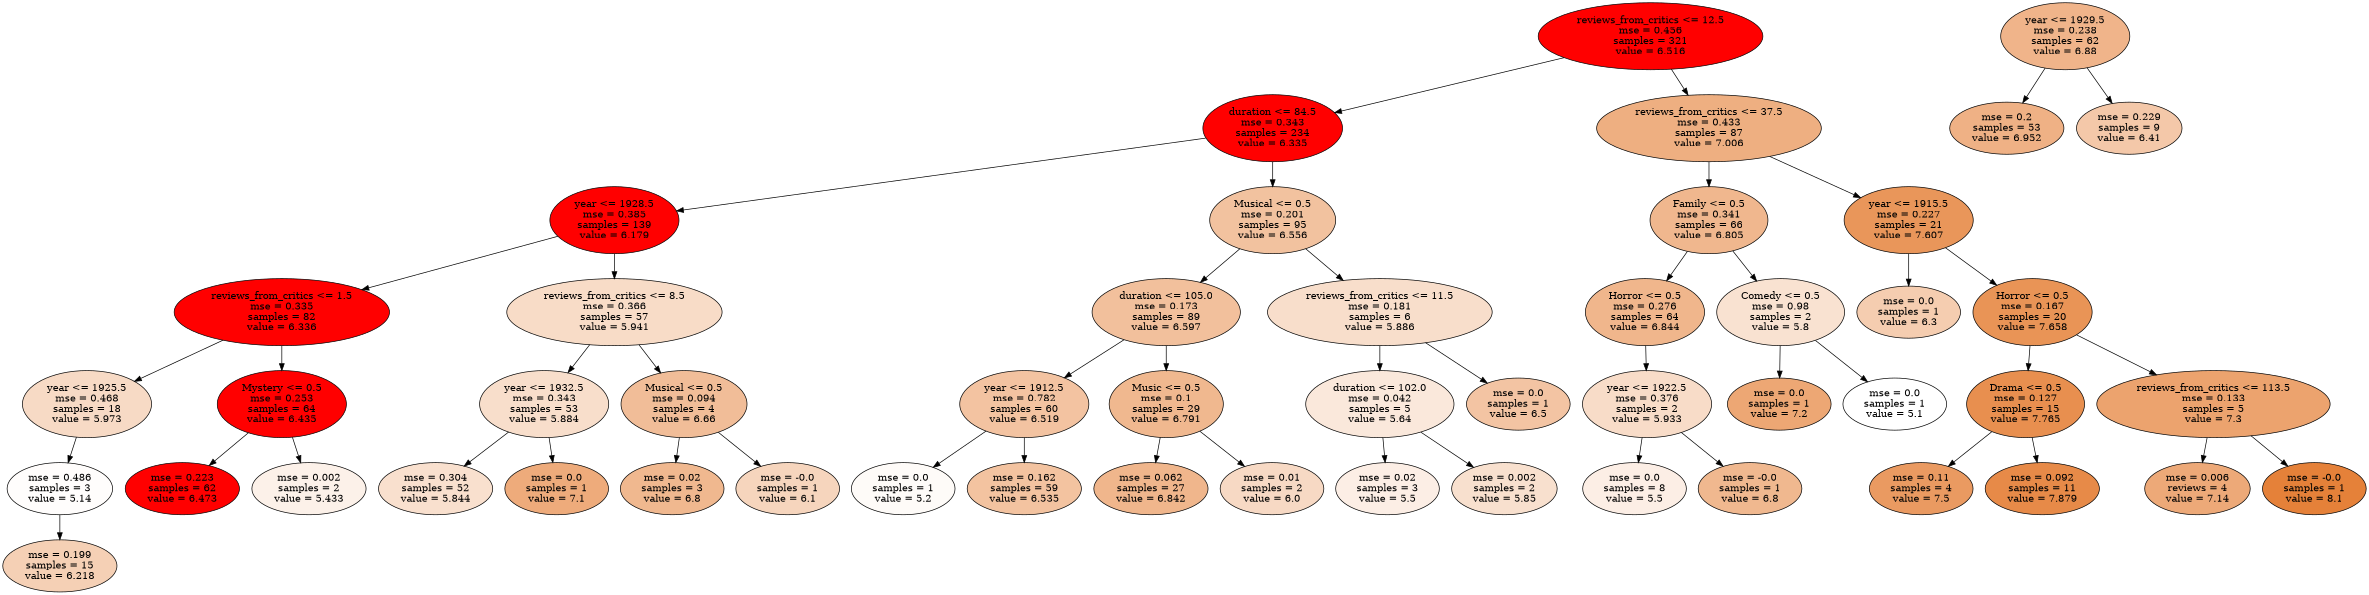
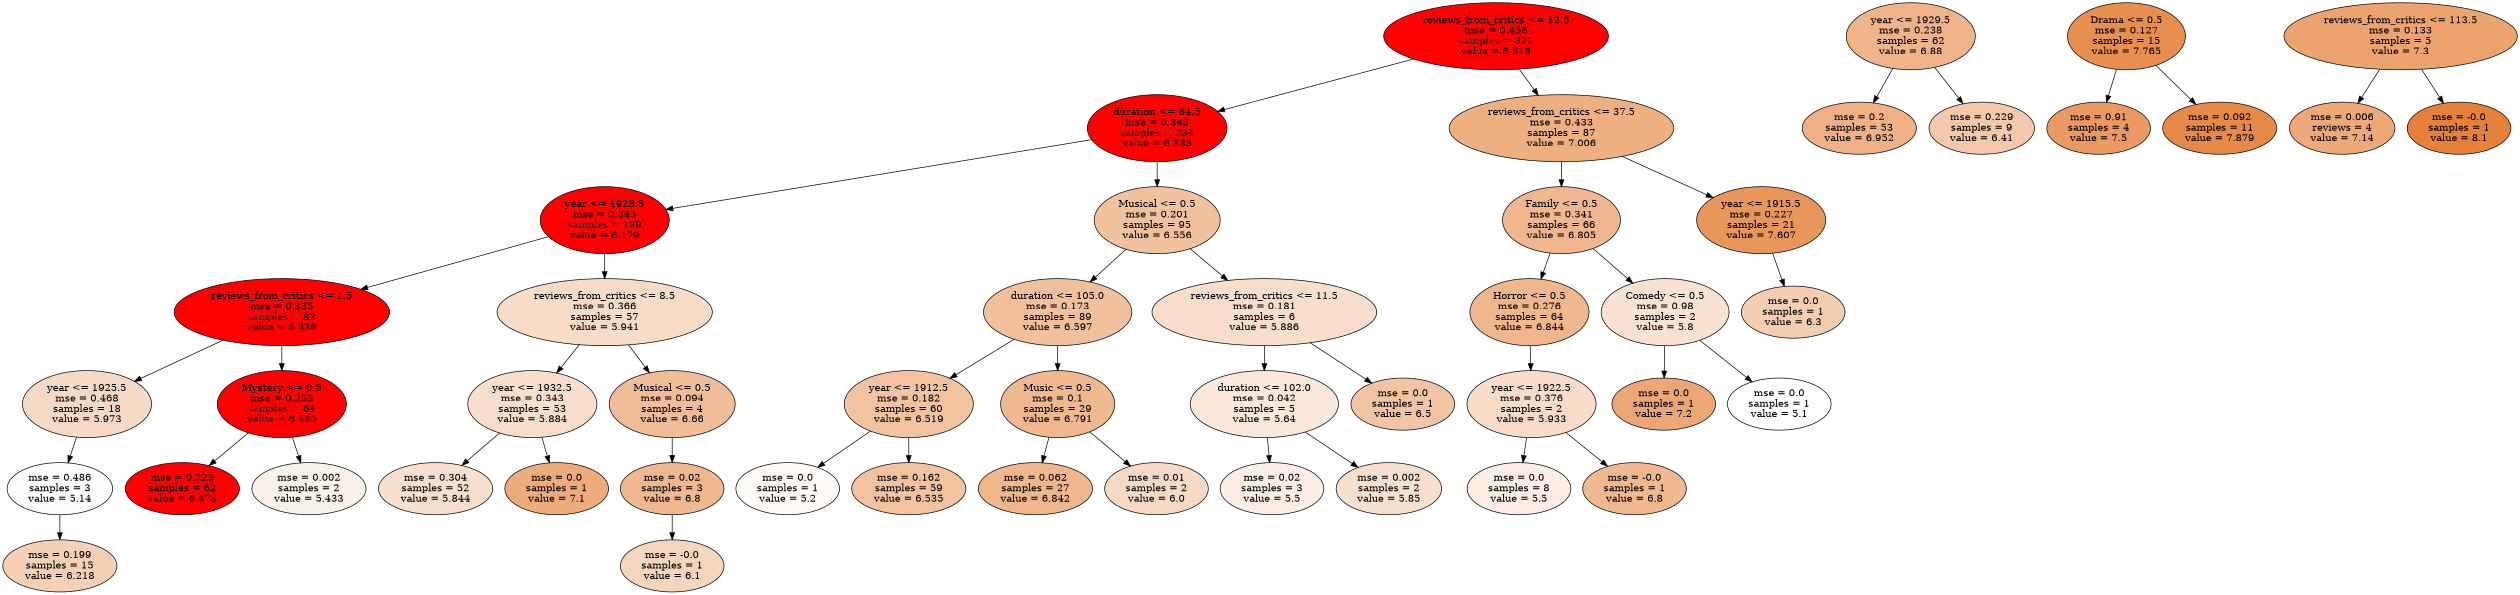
(2033, 312) -> none
(1024, 404) -> (909, 404)
(737, 447) -> (672, 524)
(1921, 489) -> (2099, 128)
